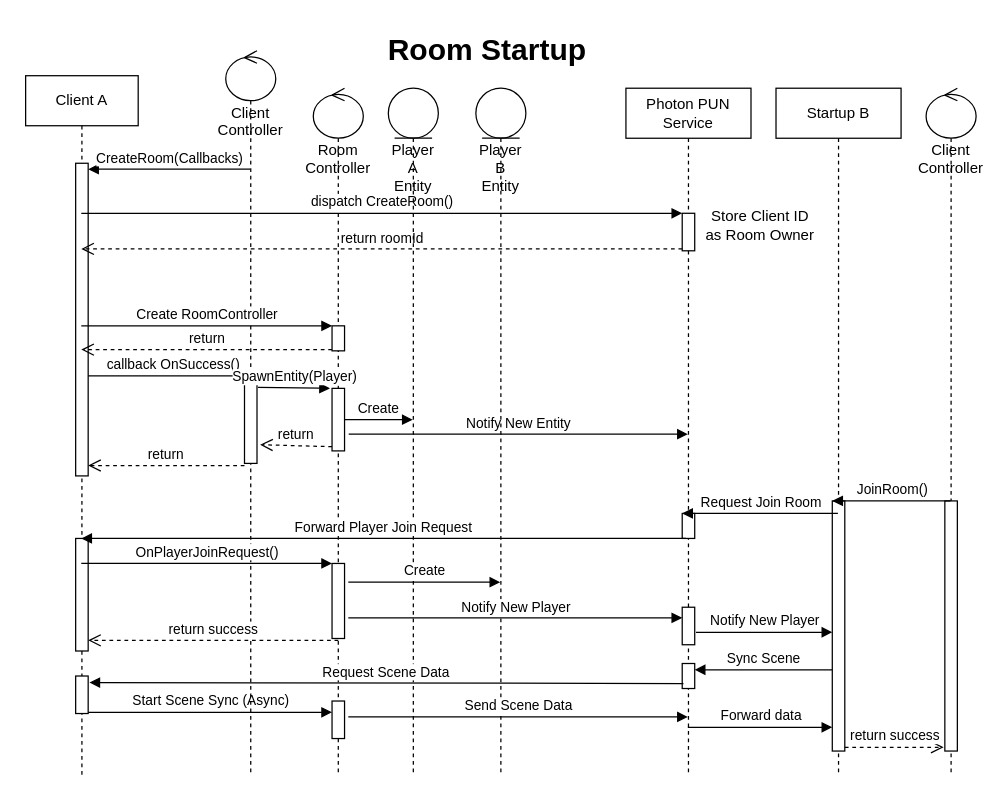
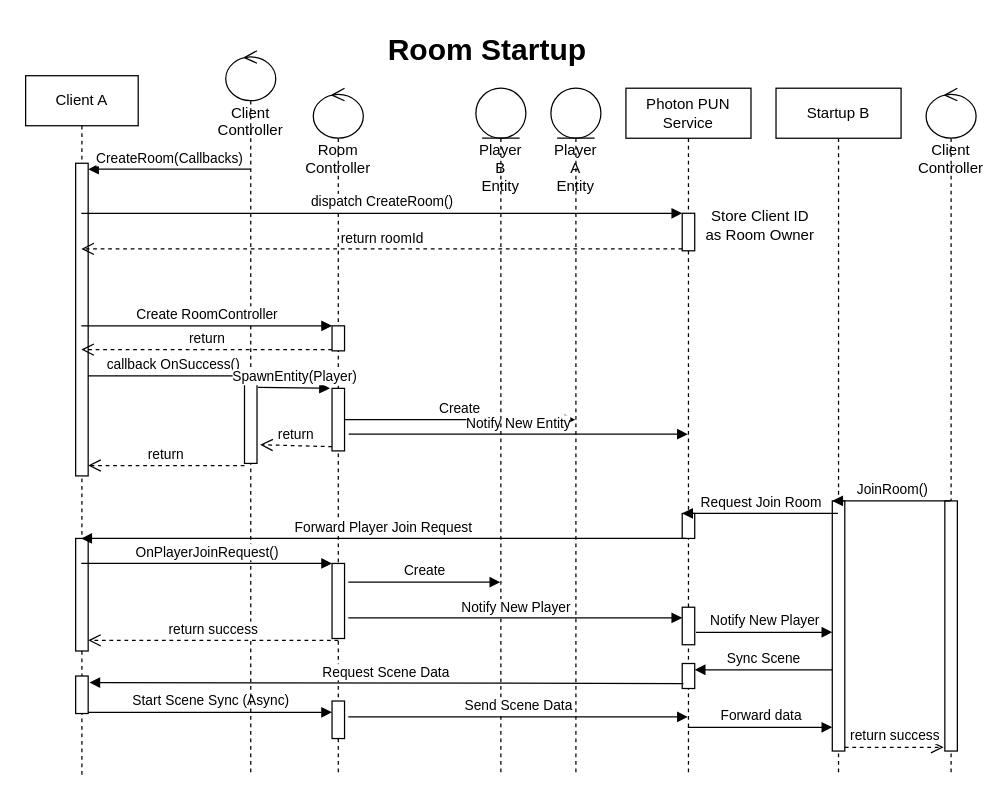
(413, 432) -> (576, 432)
